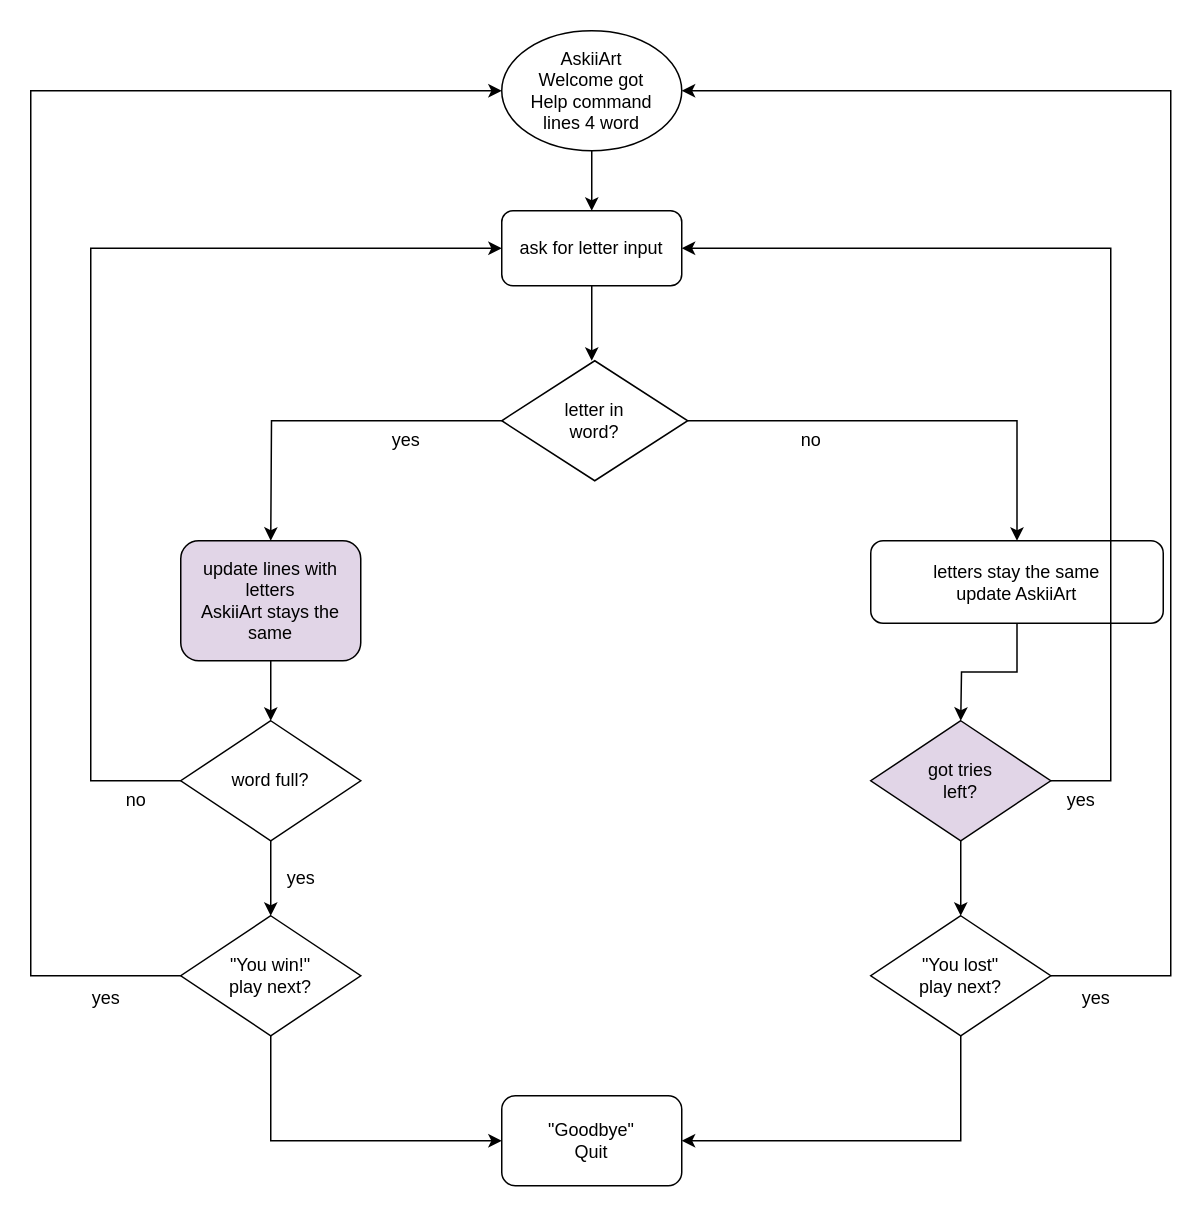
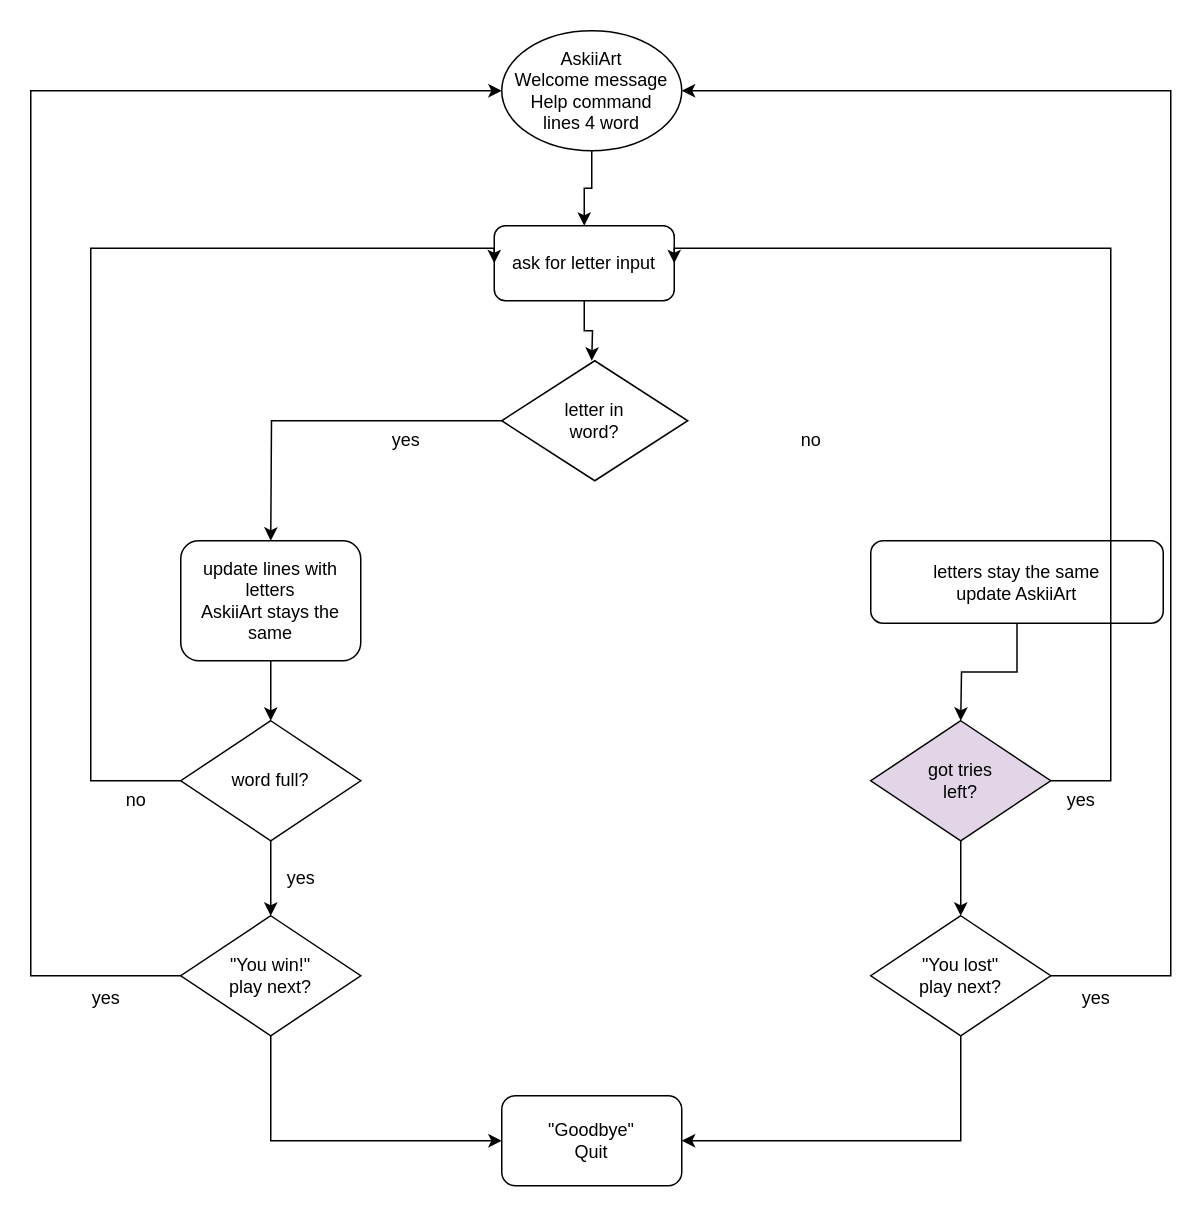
(592, 91) -> (592, 91)
(592, 248) -> (584, 263)
(907, 421) -> none
(271, 601) -> (271, 601)
